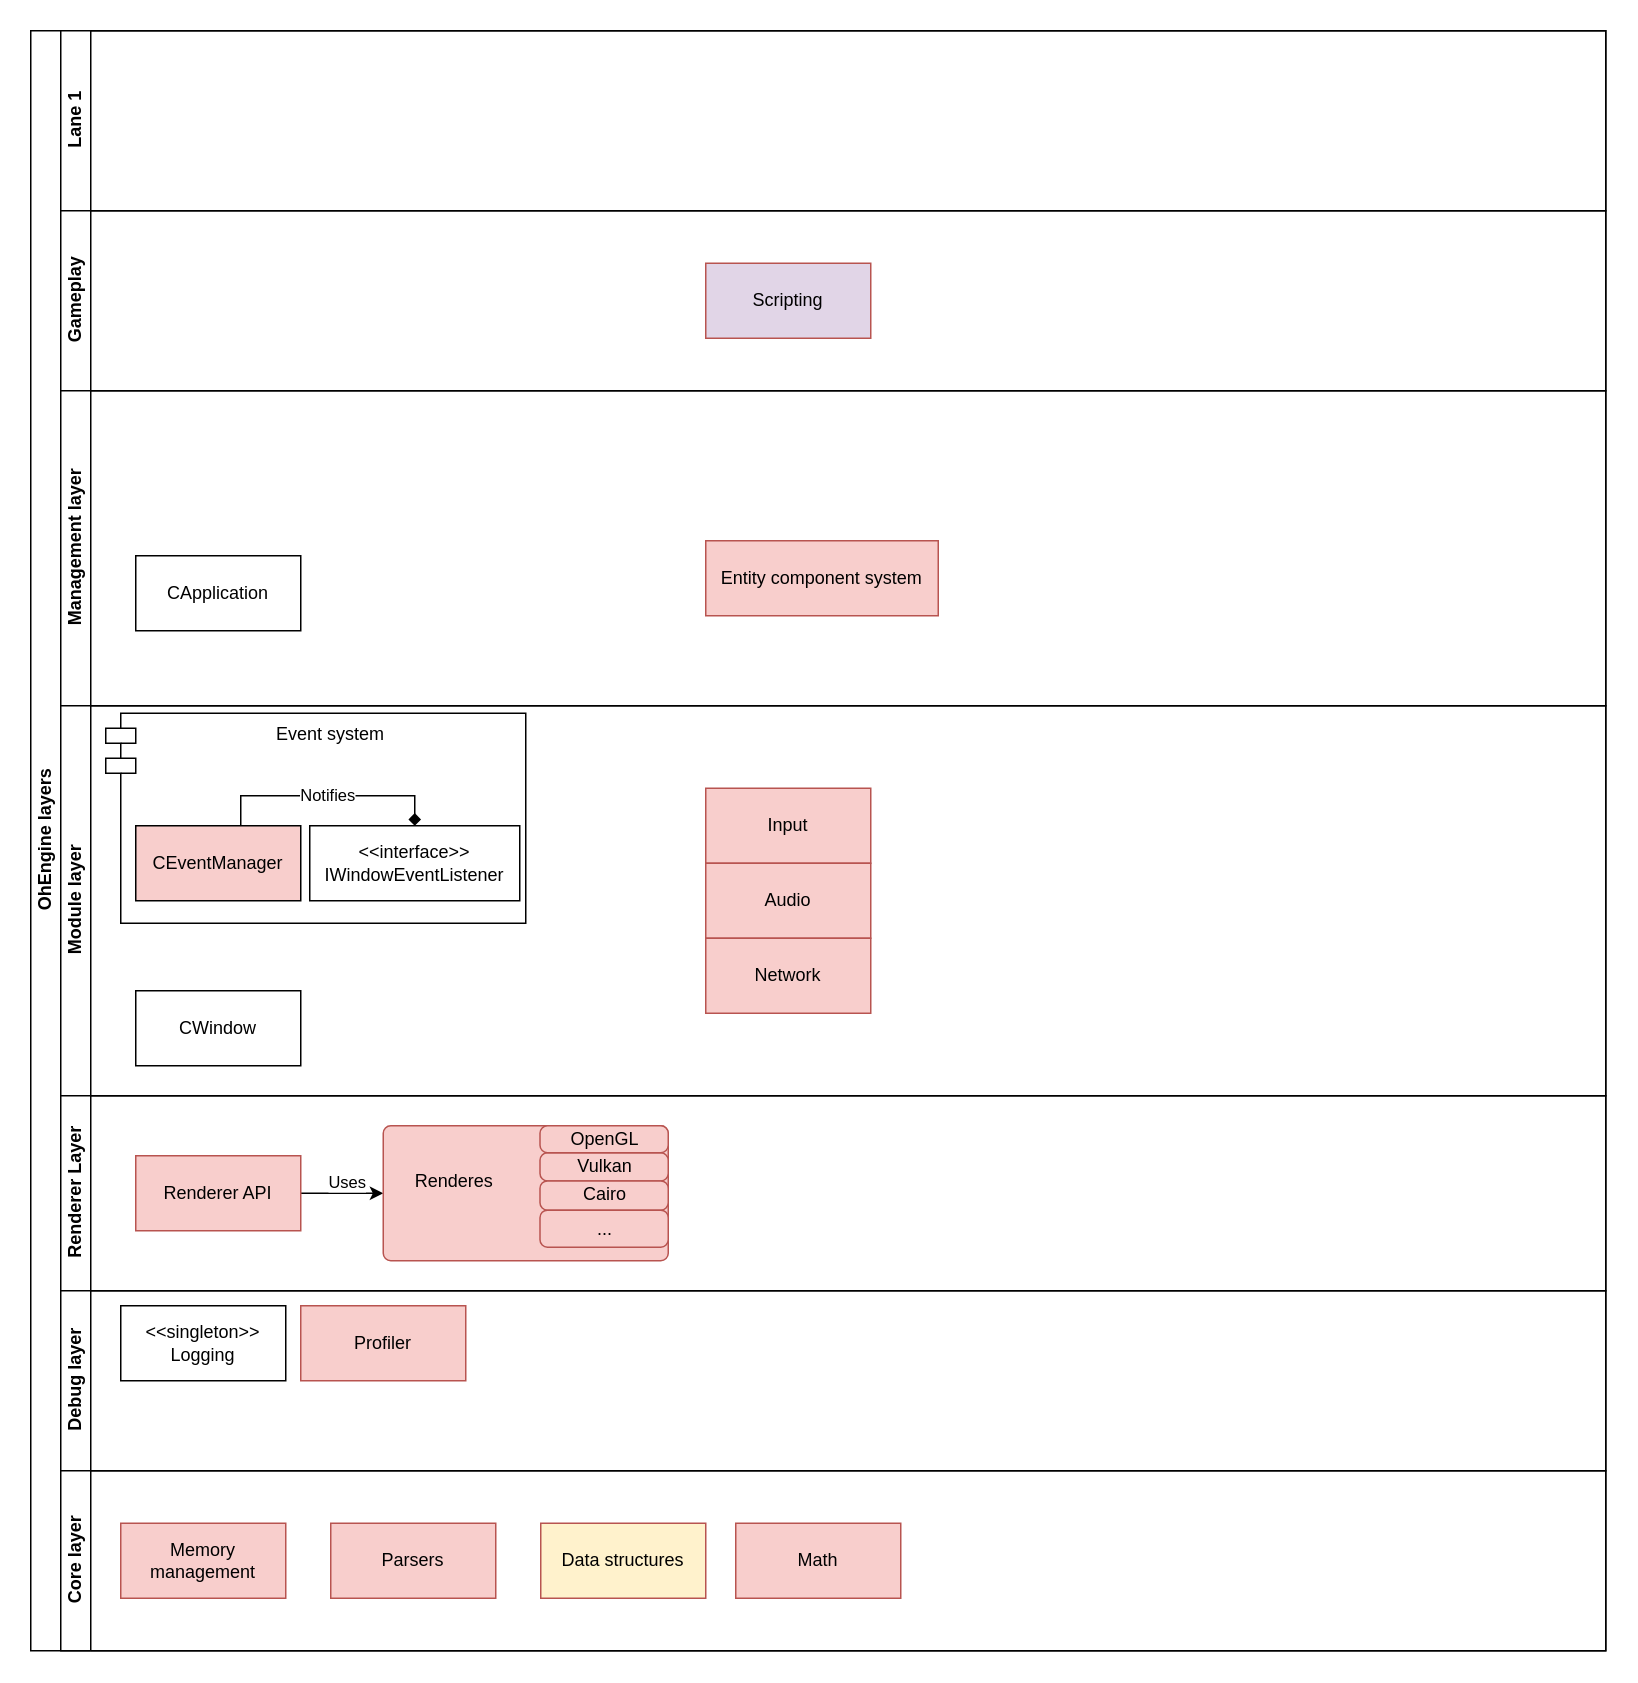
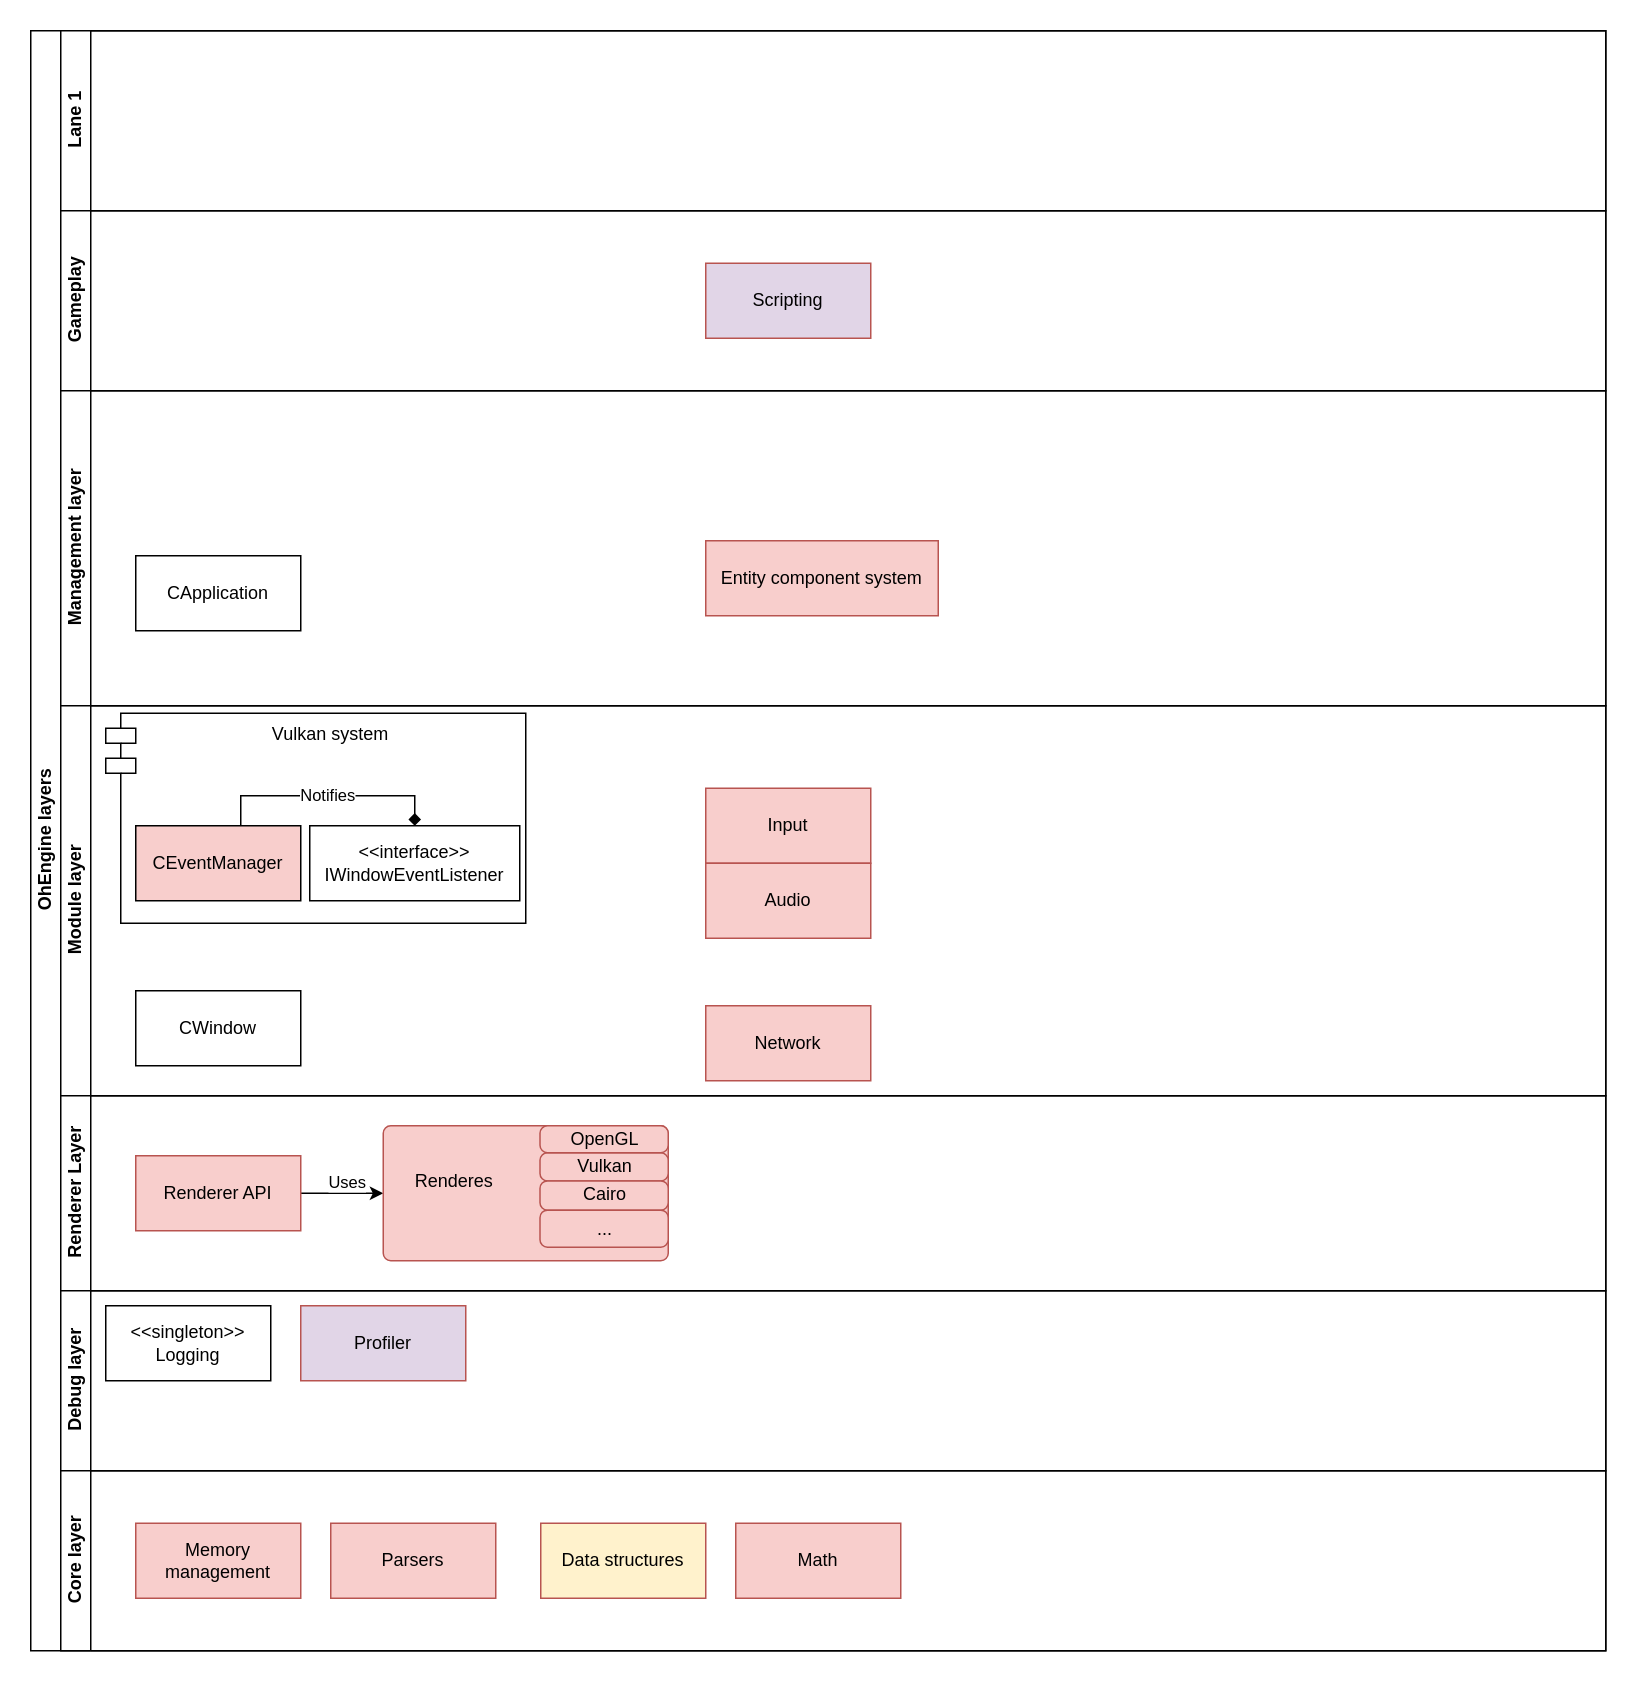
(331, 735) -> (331, 735)
(788, 976) -> (788, 1043)
(203, 1343) -> (188, 1343)
(383, 1343) -> (383, 1343)
(203, 1561) -> (218, 1561)
